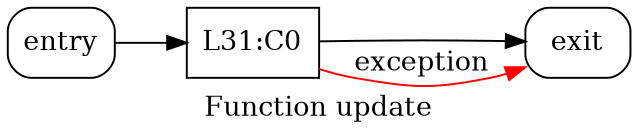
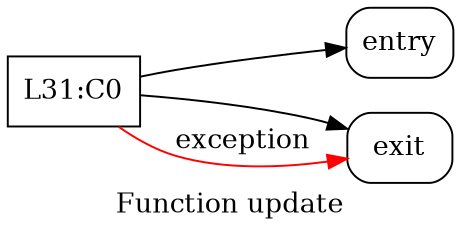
(141, 43) -> (233, 61)
